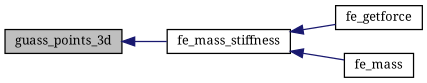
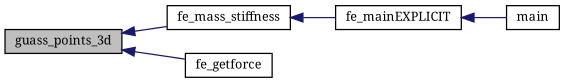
none -> (533, 18)
(319, 27) -> (160, 55)
(379, 65) -> (398, 18)
